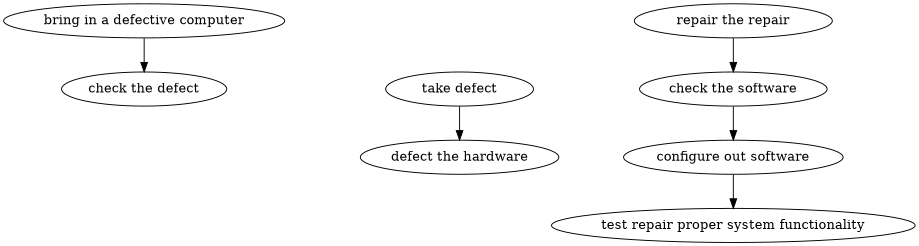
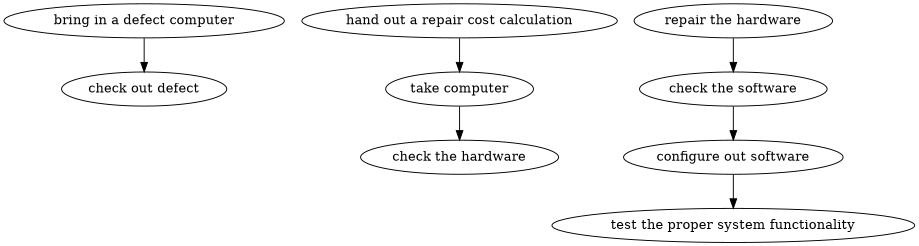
(144, 21) -> (144, 21)
none -> (460, 21)
(733, 21) -> (733, 21)
(144, 89) -> (144, 89)
(460, 89) -> (460, 89)
(460, 157) -> (460, 157)
(733, 225) -> (733, 225)
